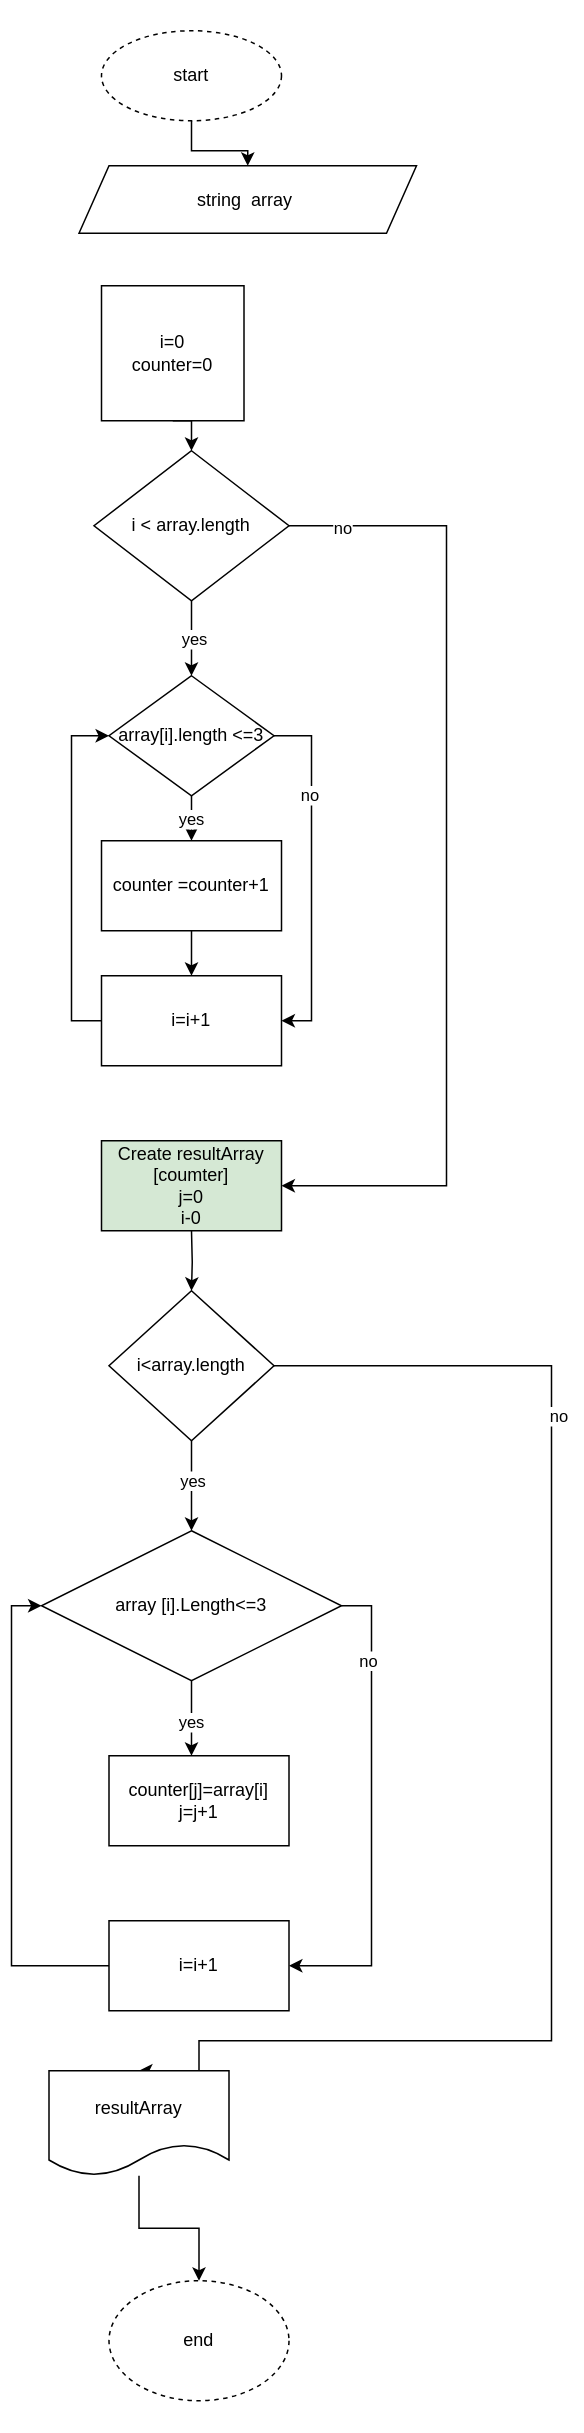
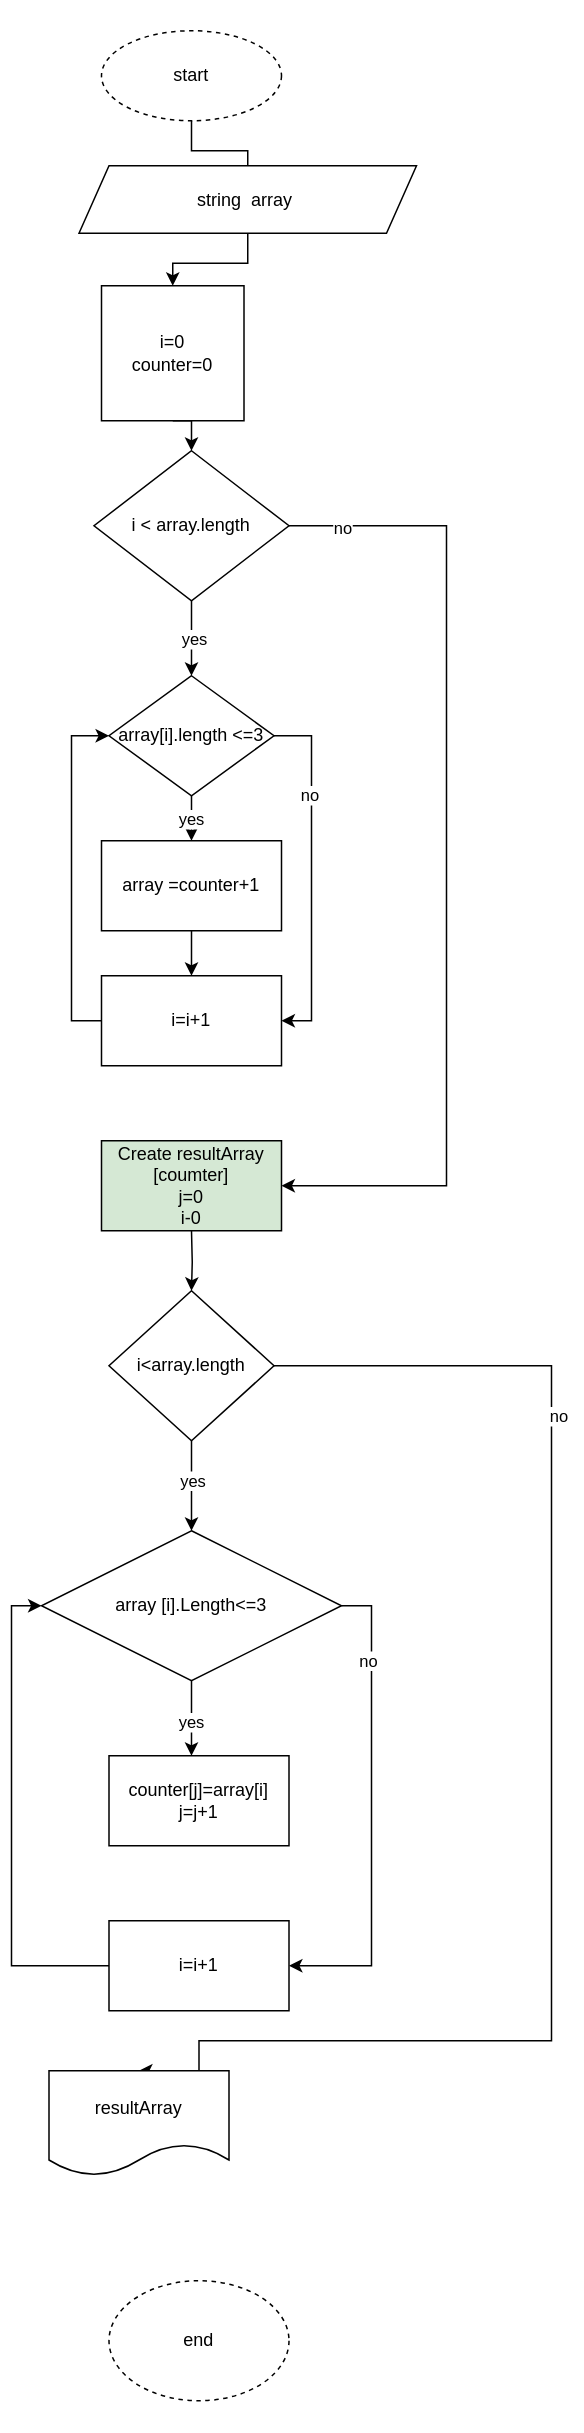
(245, 151) -> (248, 153)
none -> (220, 263)
(191, 886) -> (191, 886)
(164, 2228) -> none
